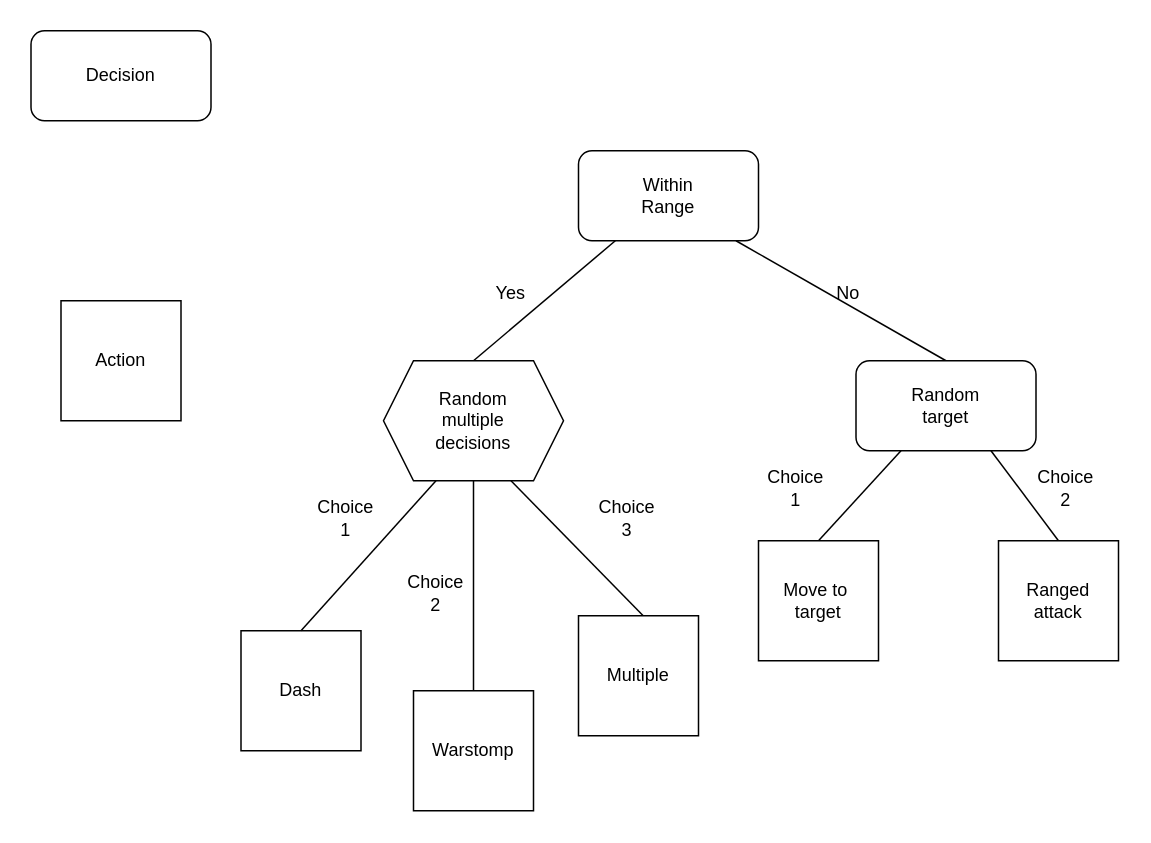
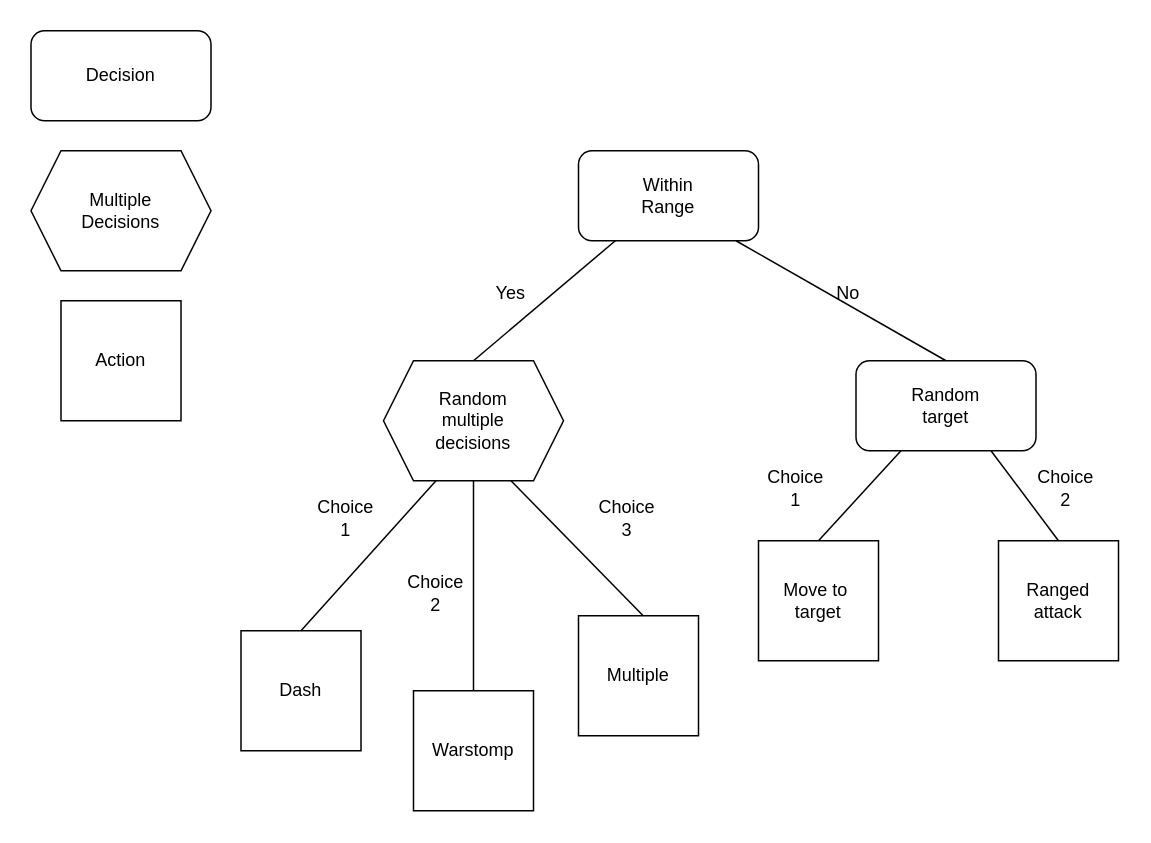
none -> (121, 211)
